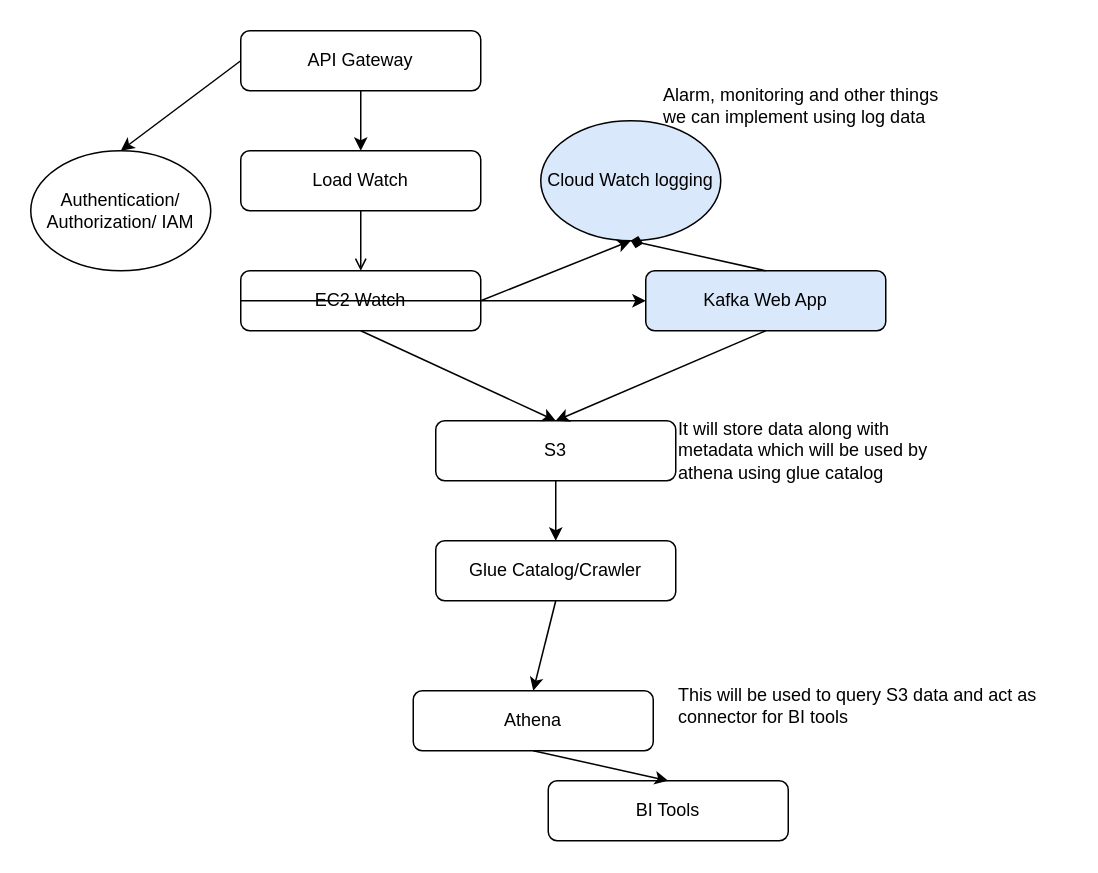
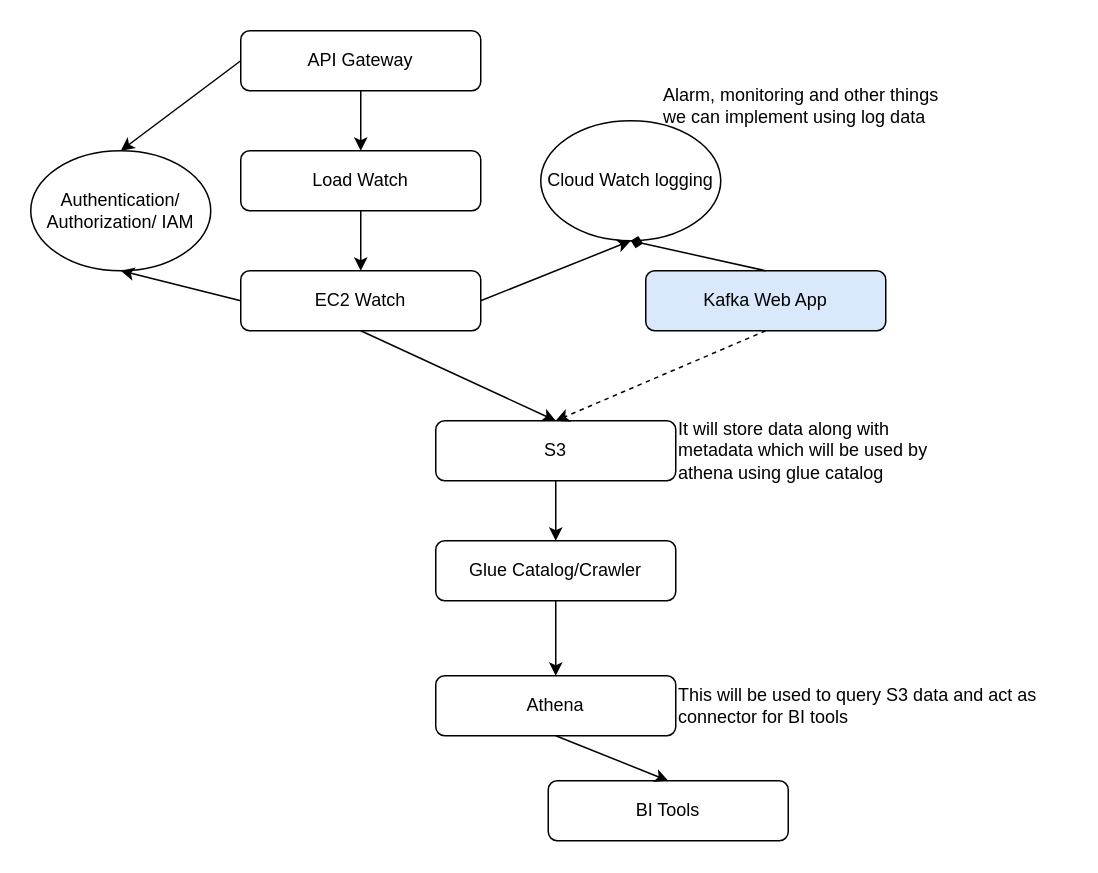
(631, 181) -> (631, 181)
(361, 261) -> (361, 259)
(438, 301) -> (185, 287)
(665, 374) -> (665, 374)
(533, 721) -> (556, 706)
